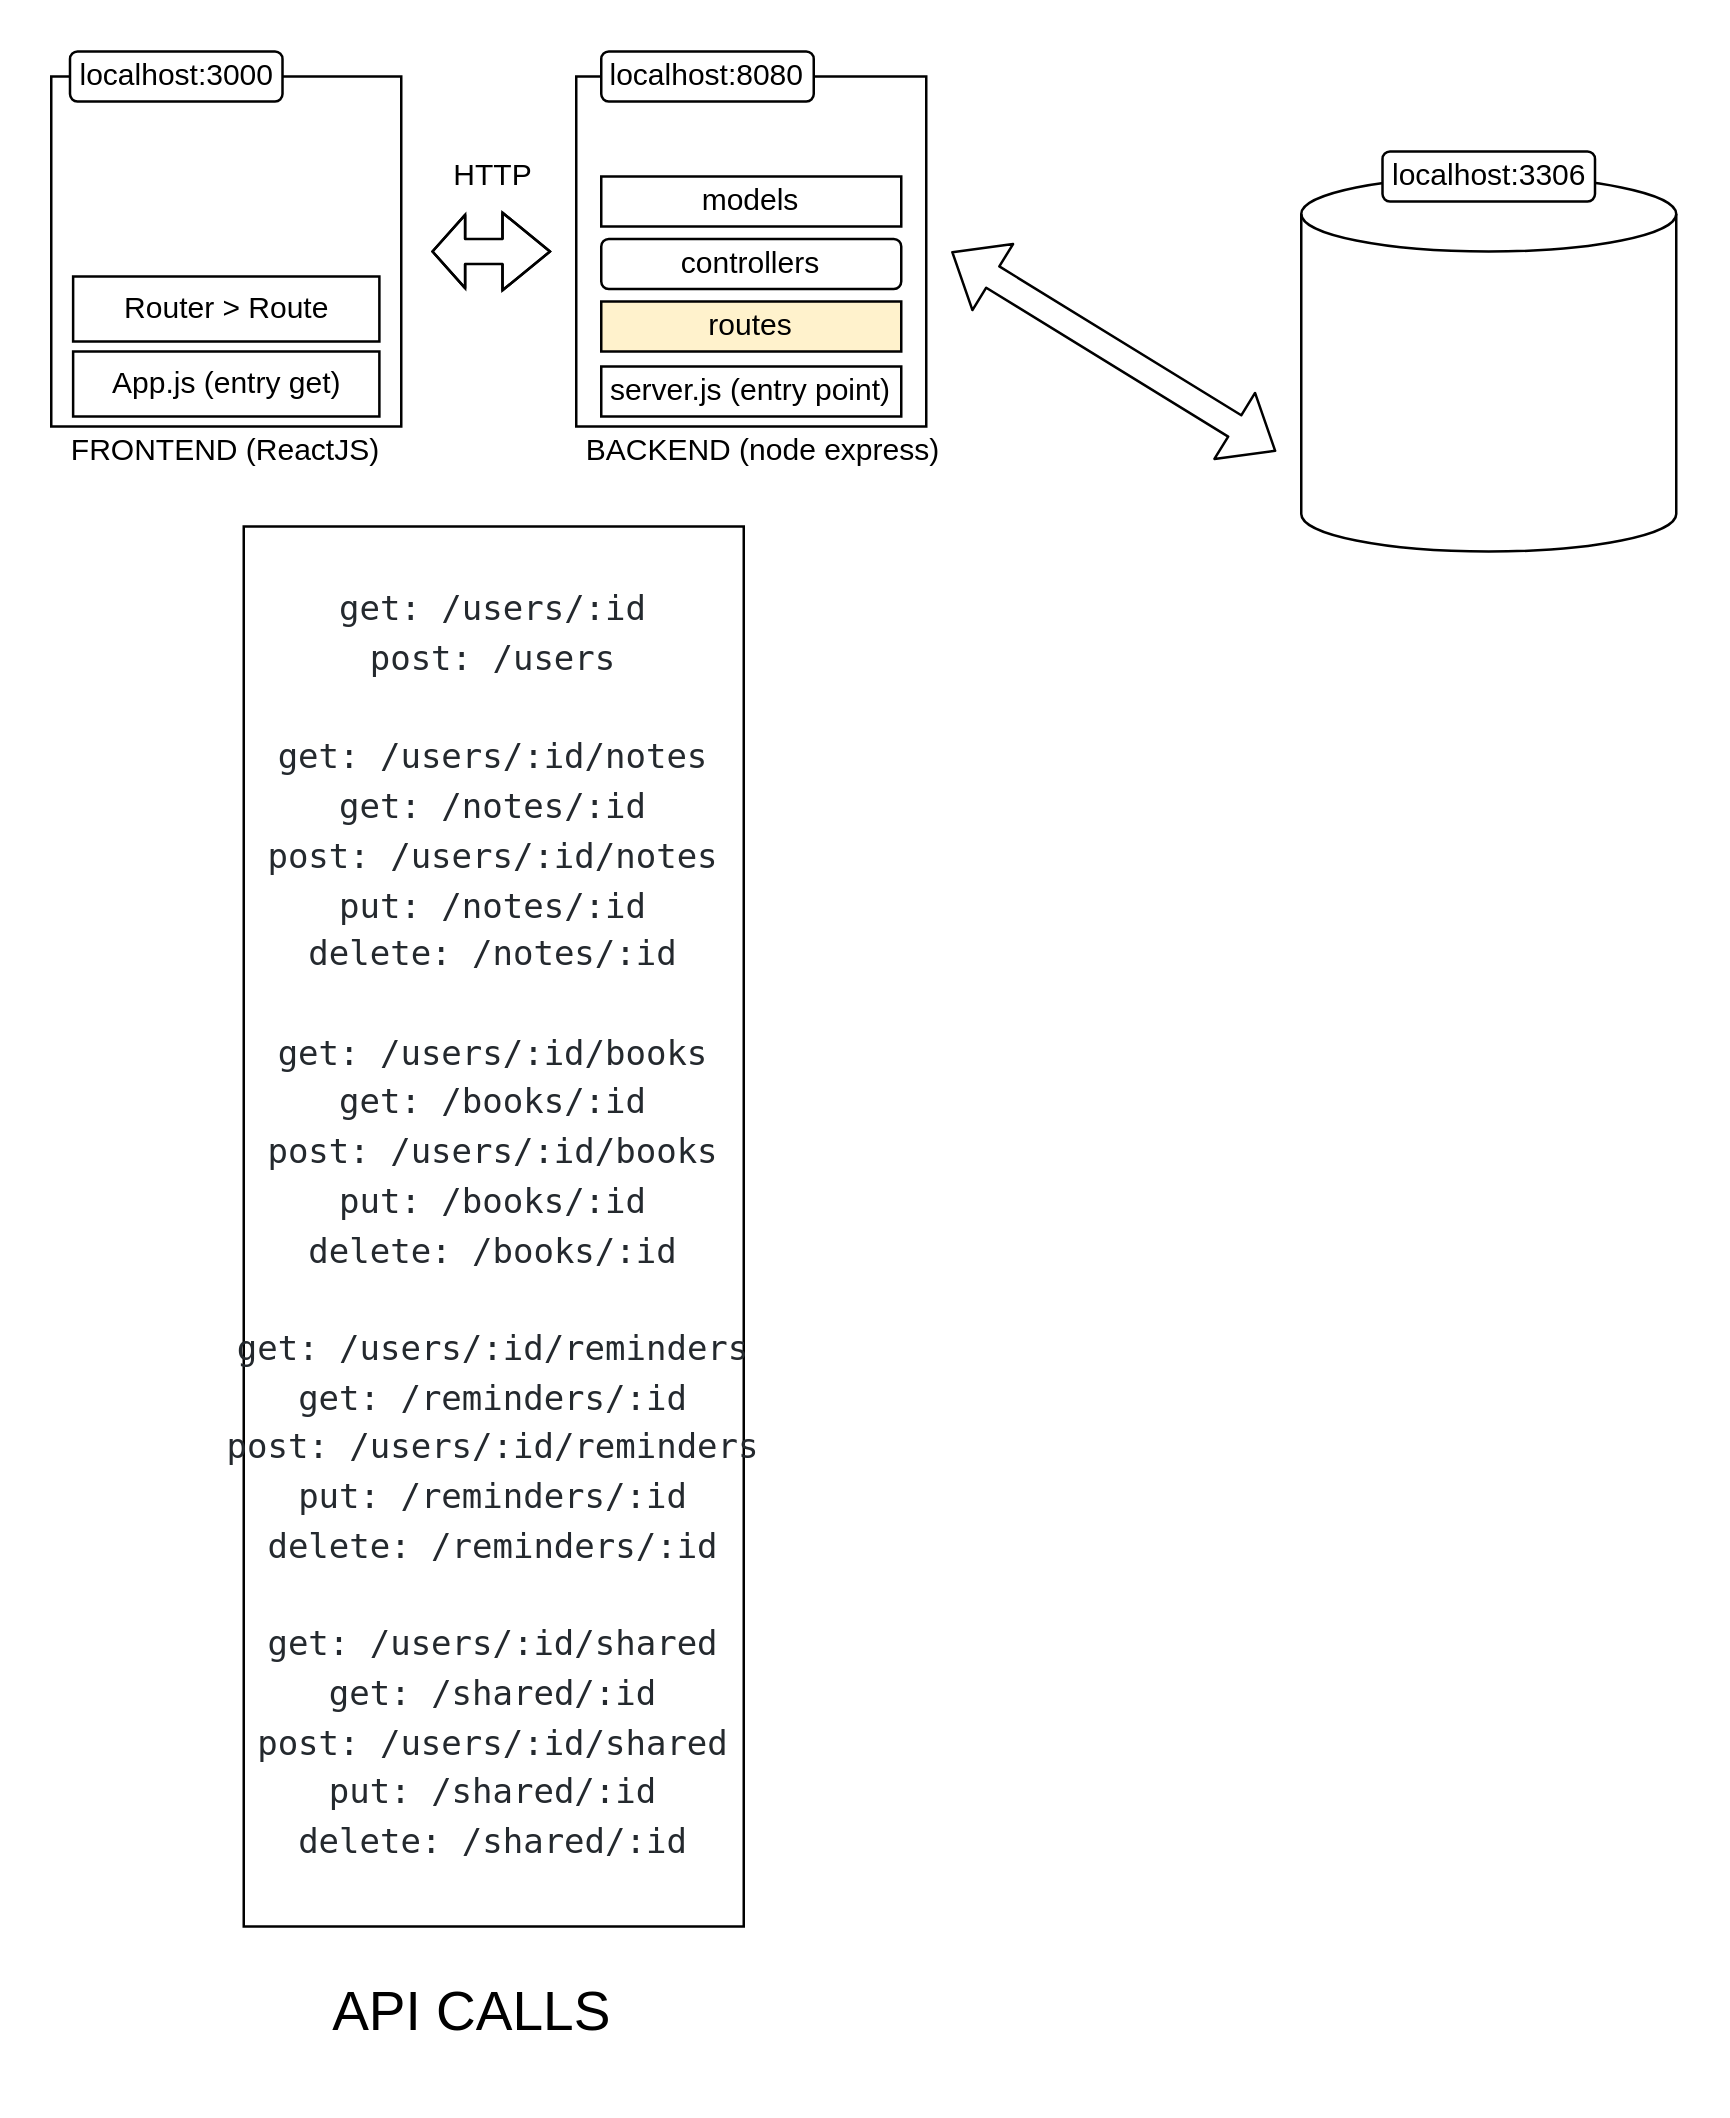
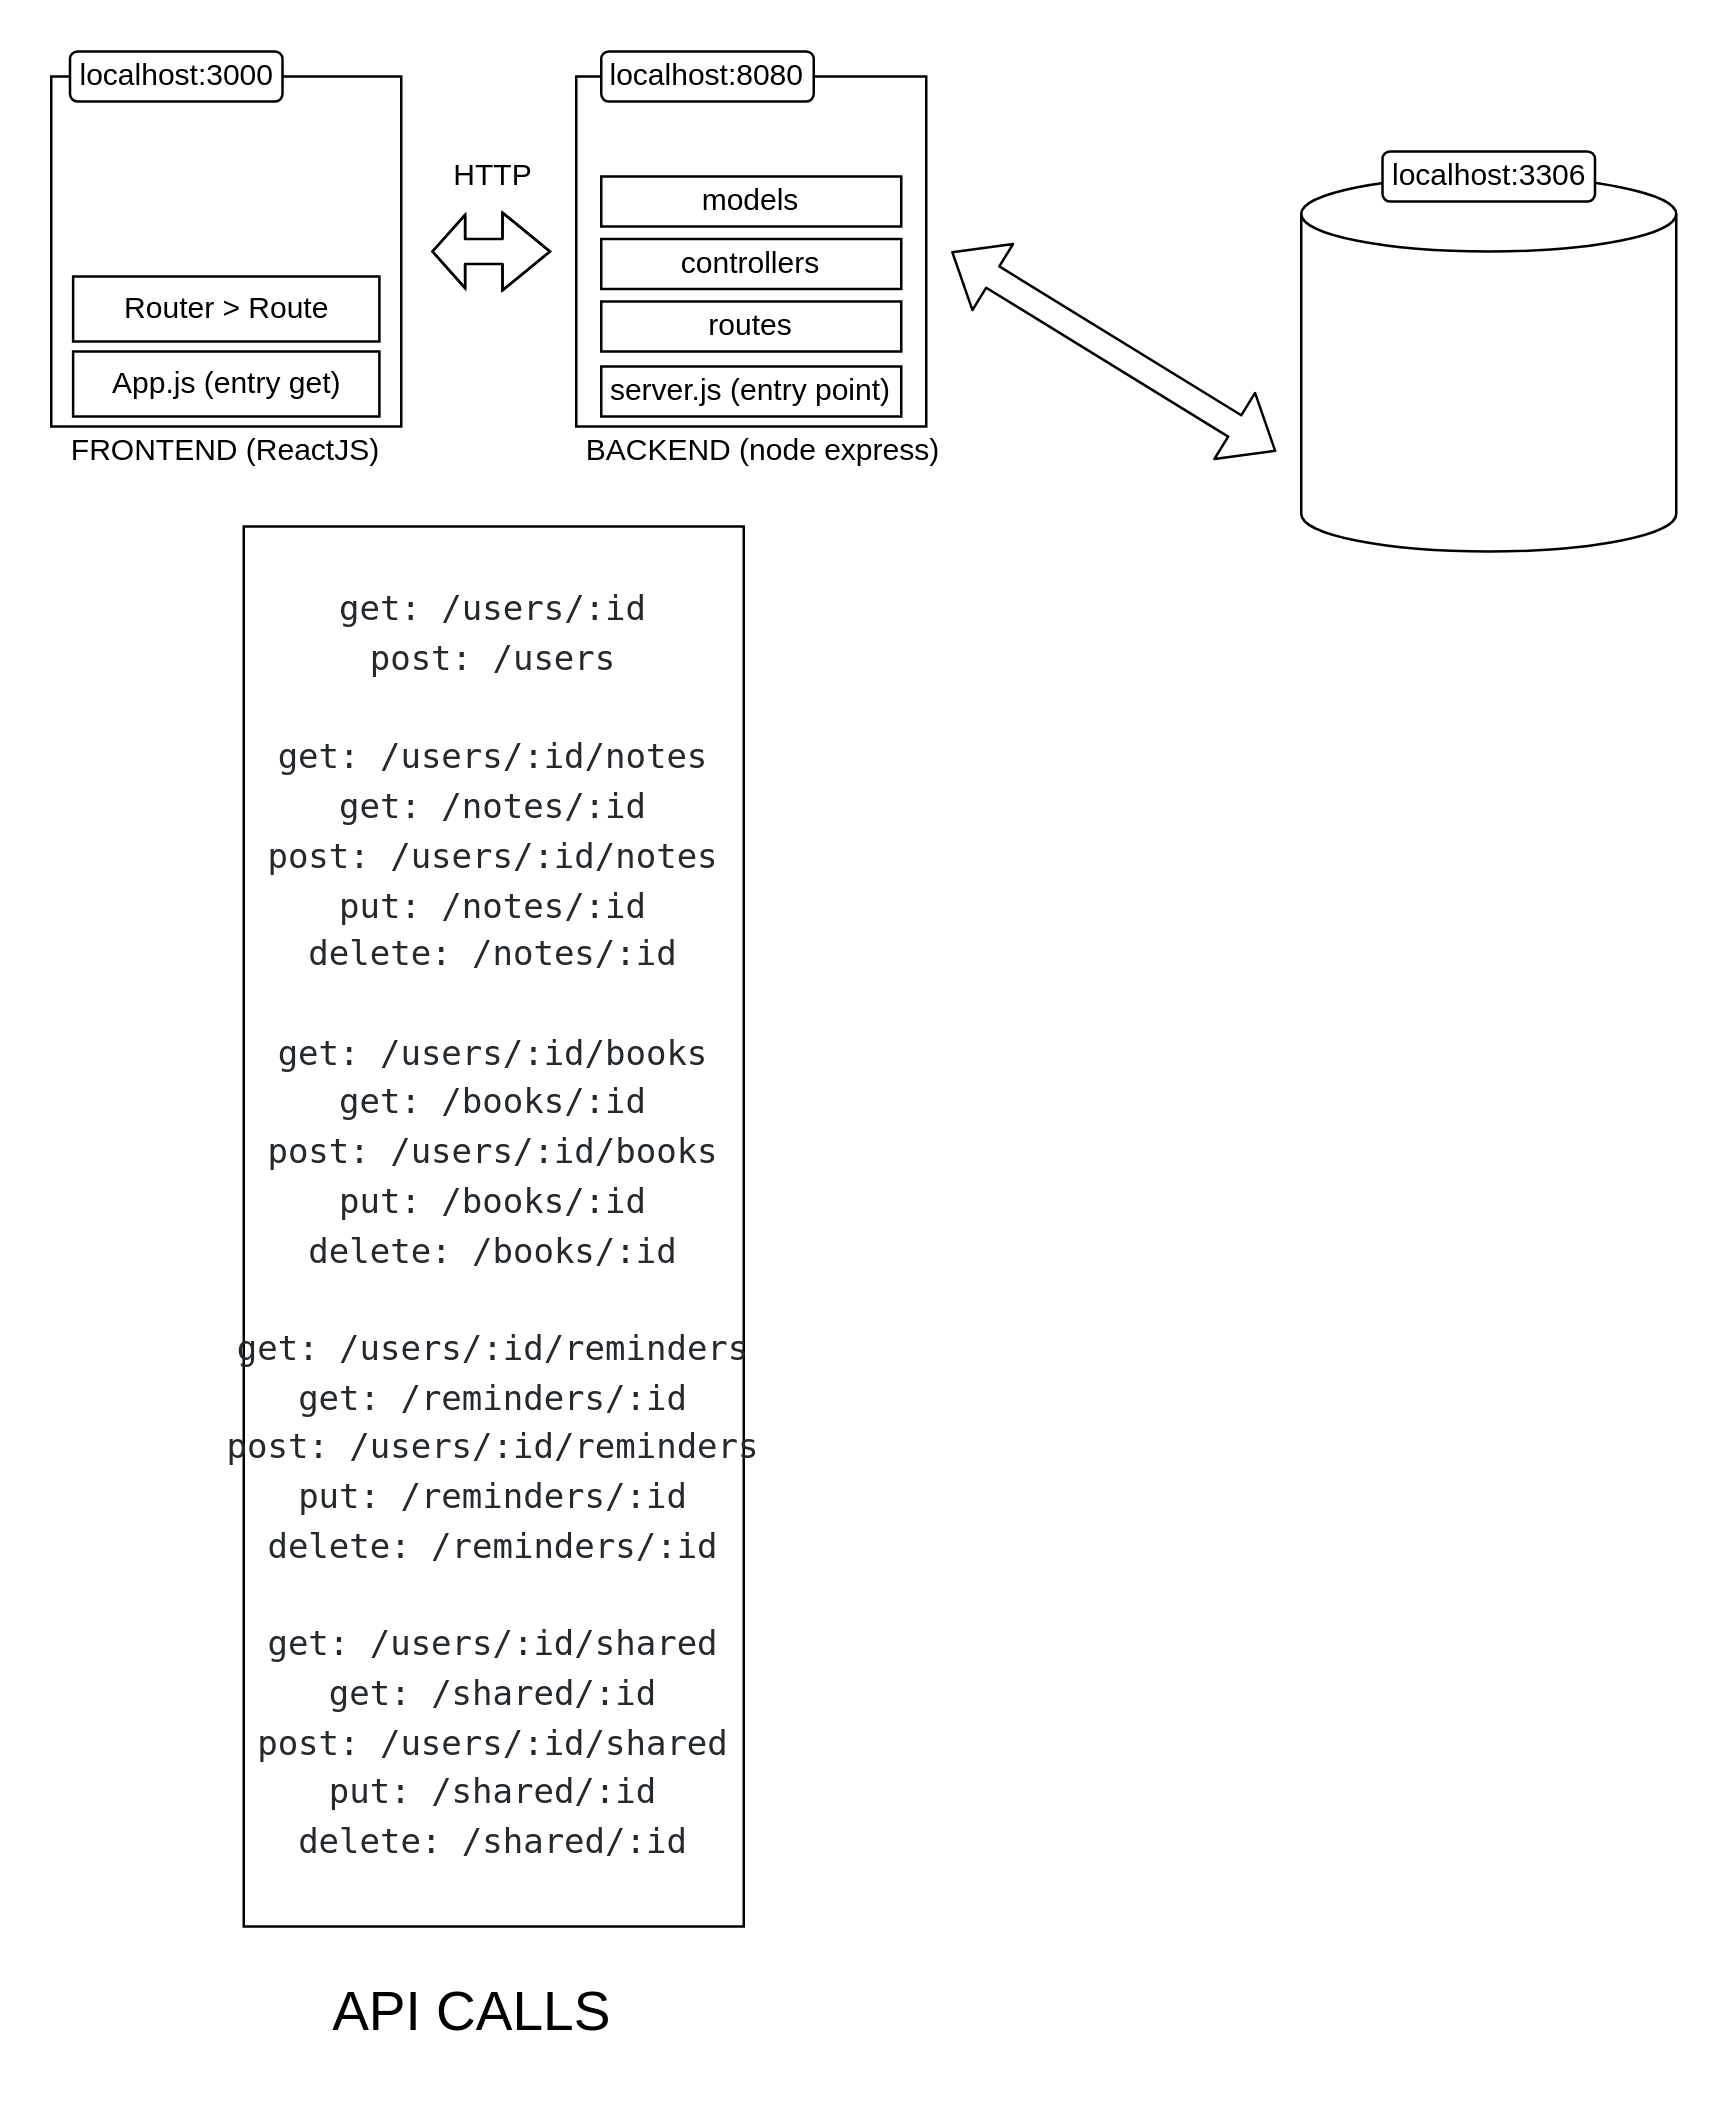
(751, 264) -> (751, 264)
(751, 326) -> (751, 326)
